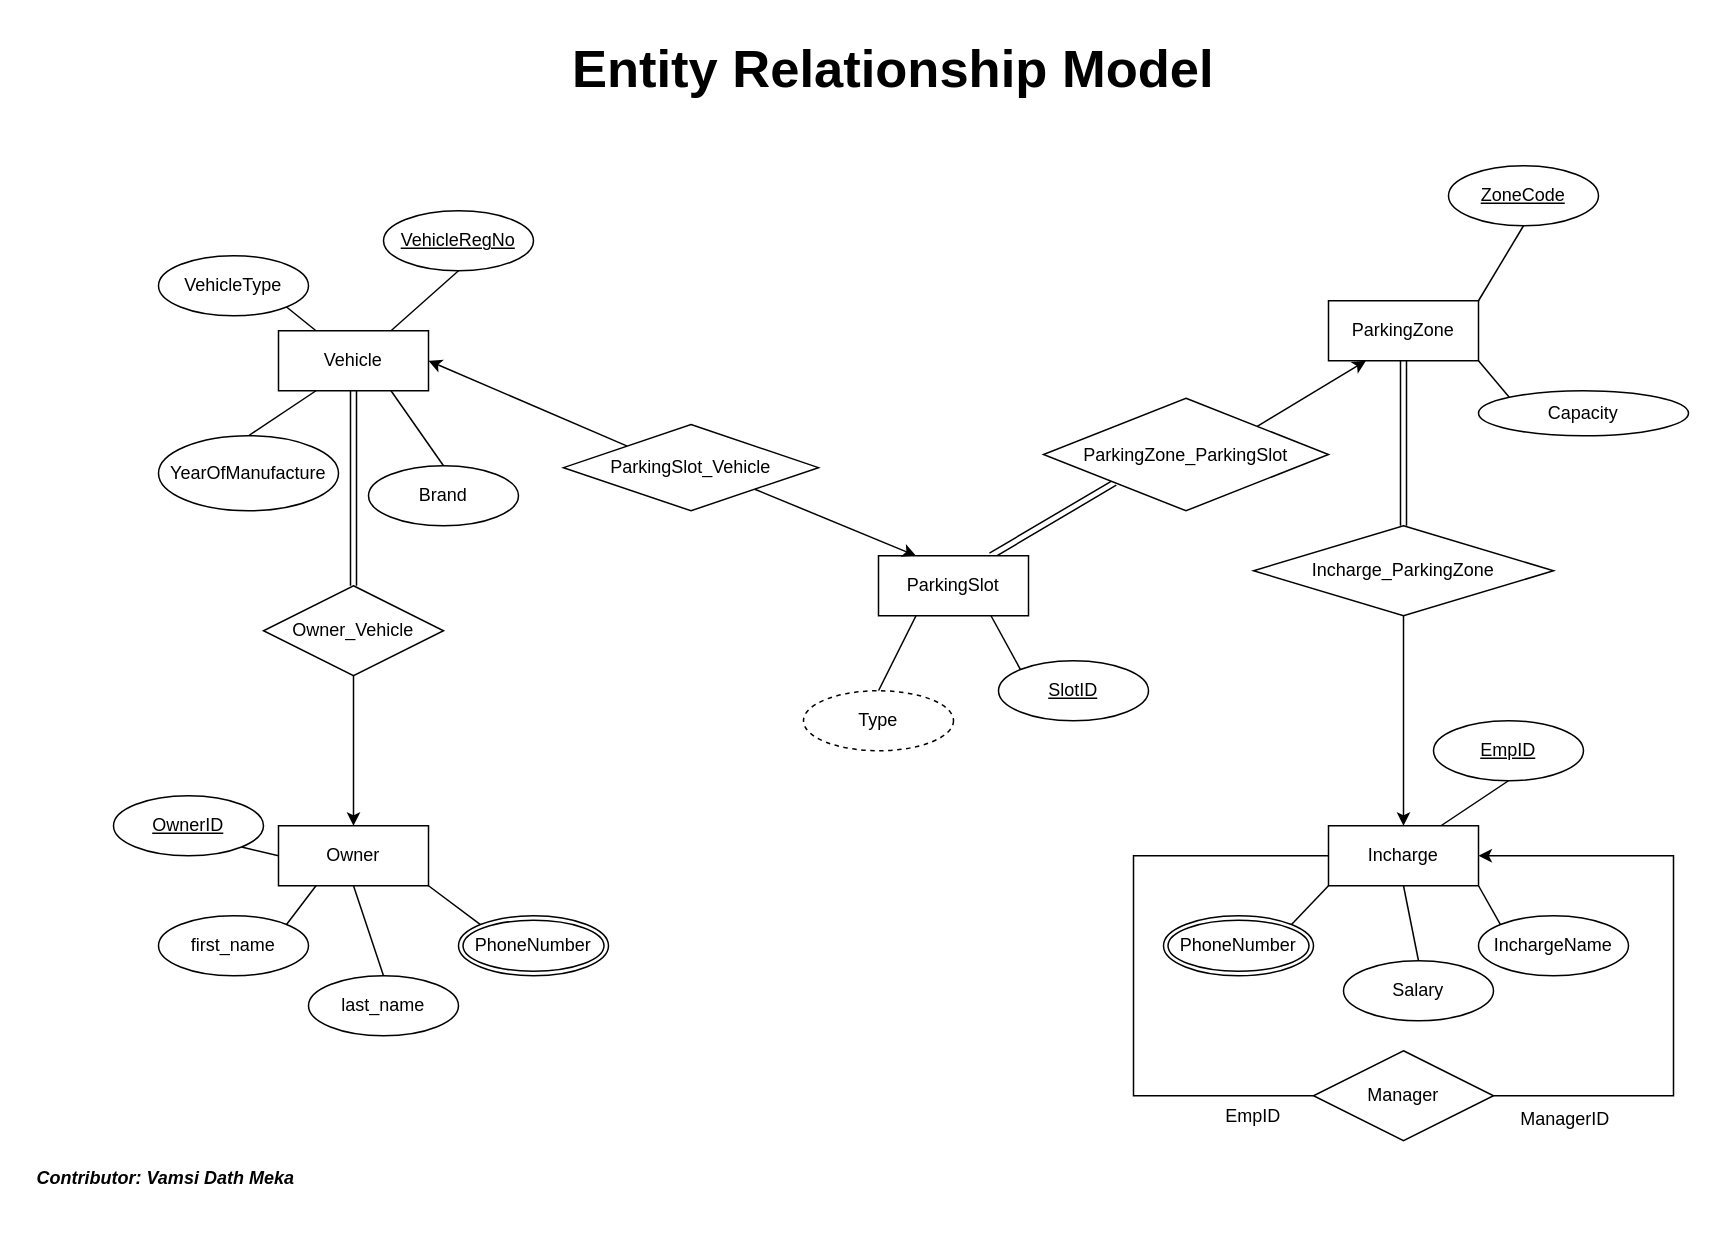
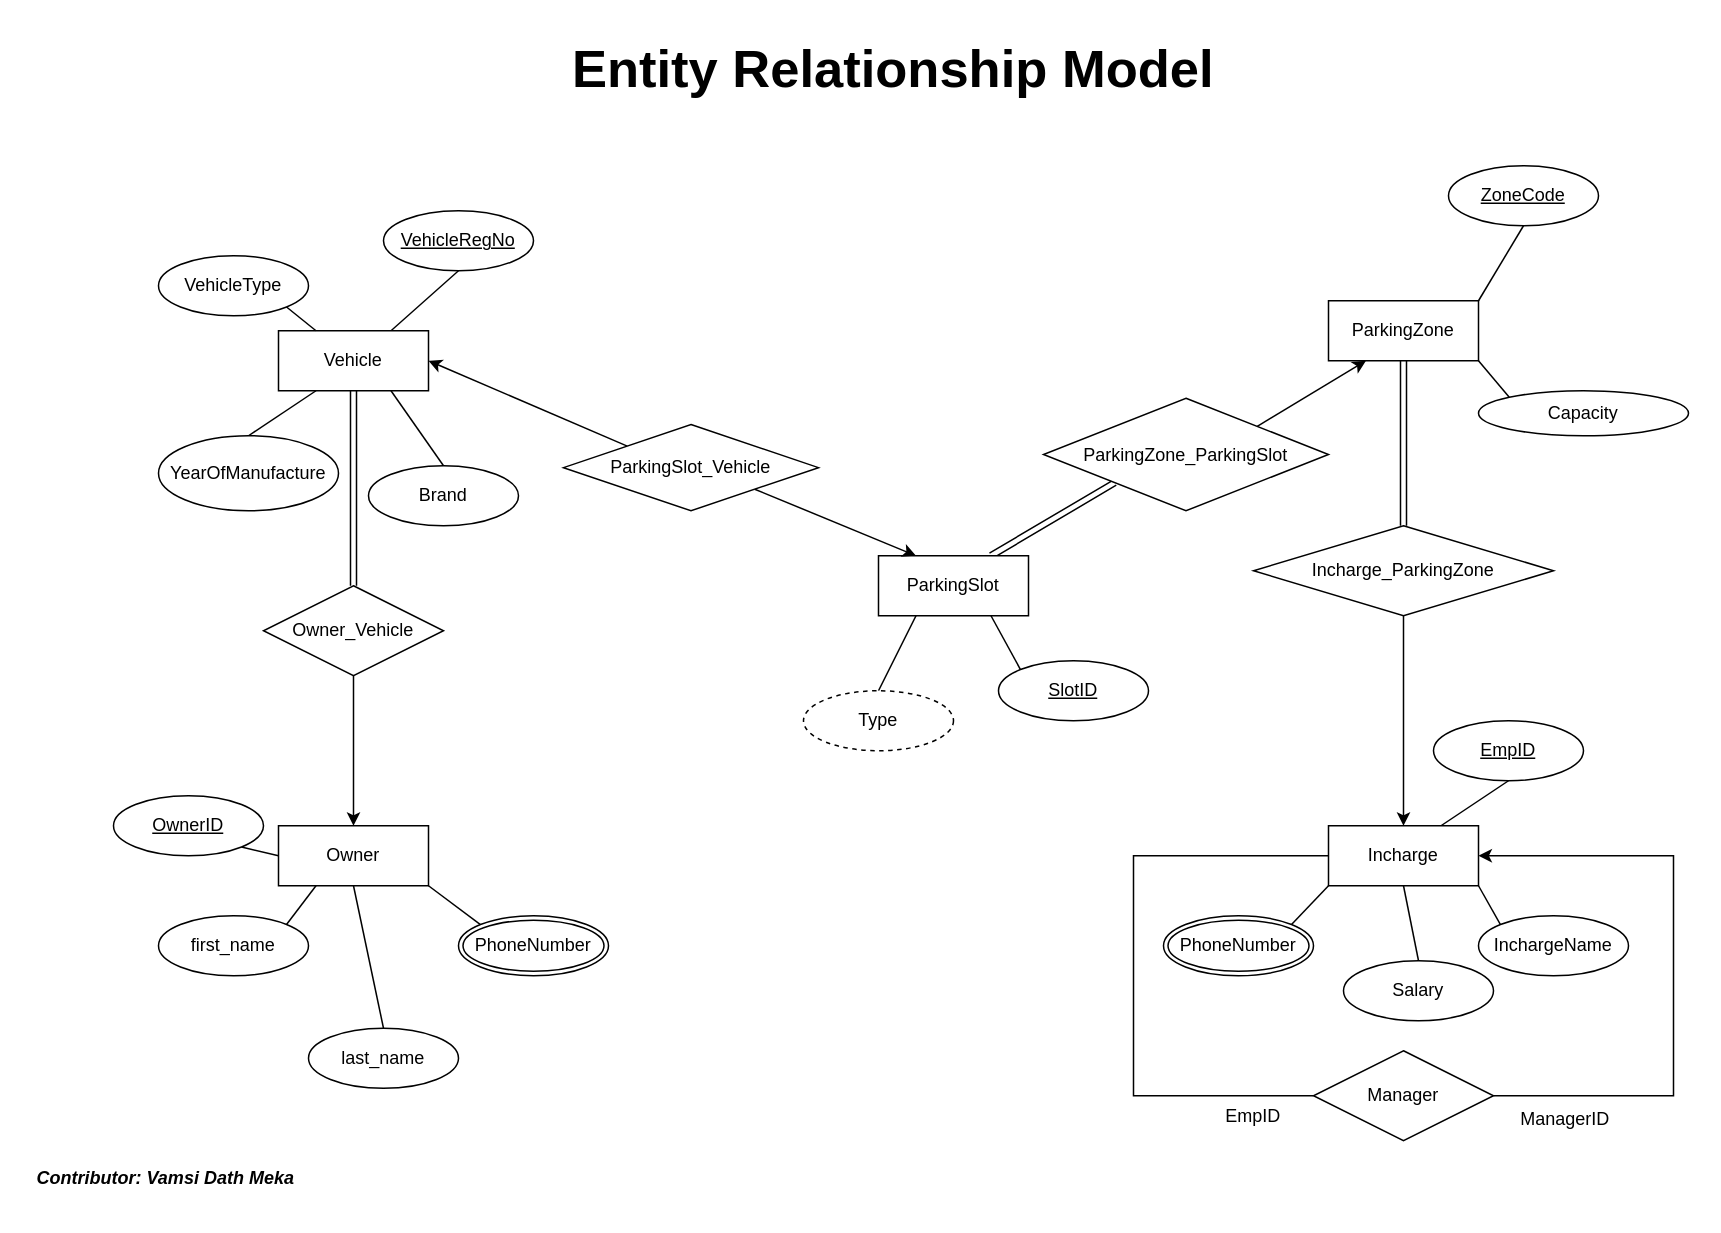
(383, 1006) -> (383, 1058)
